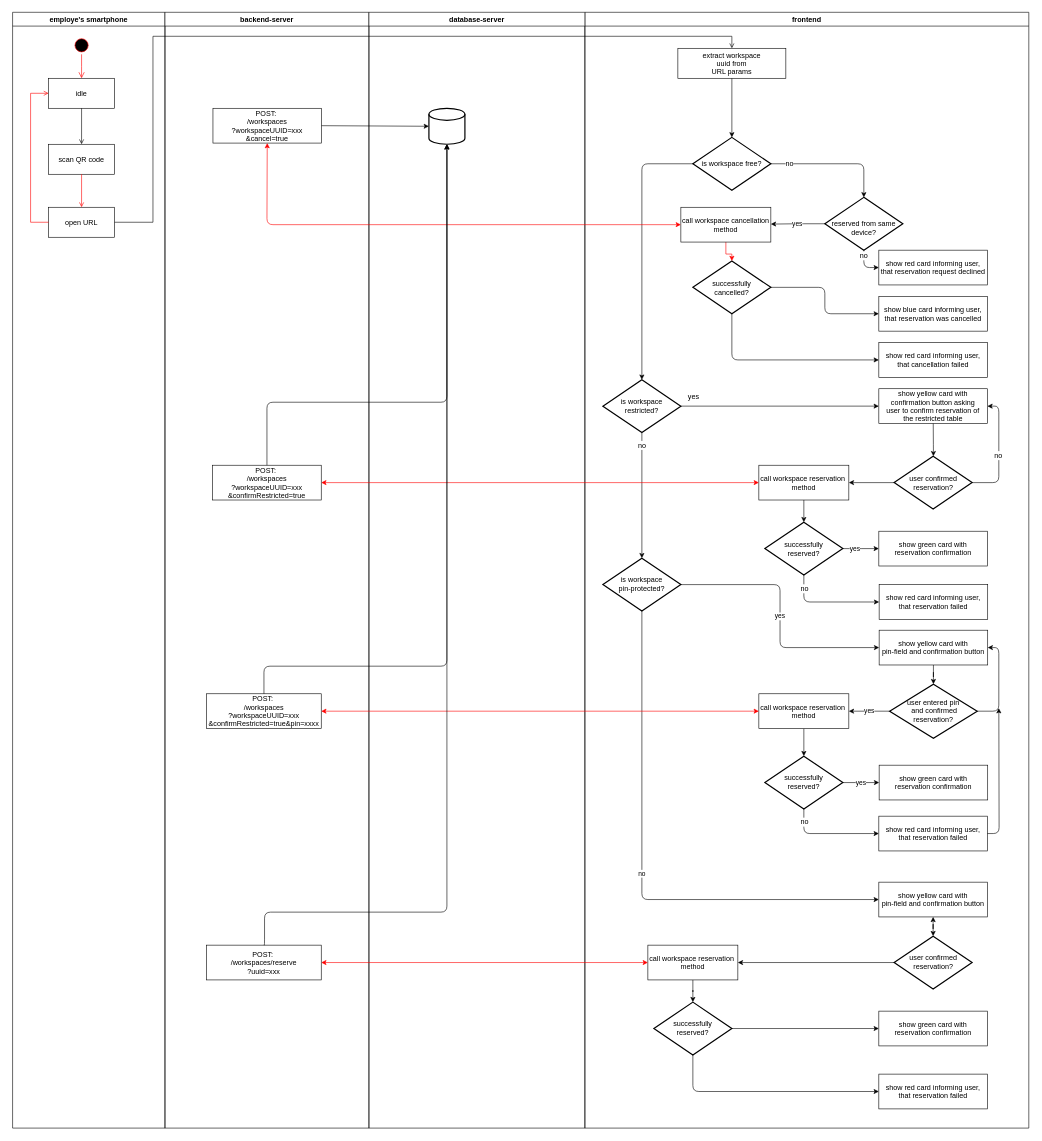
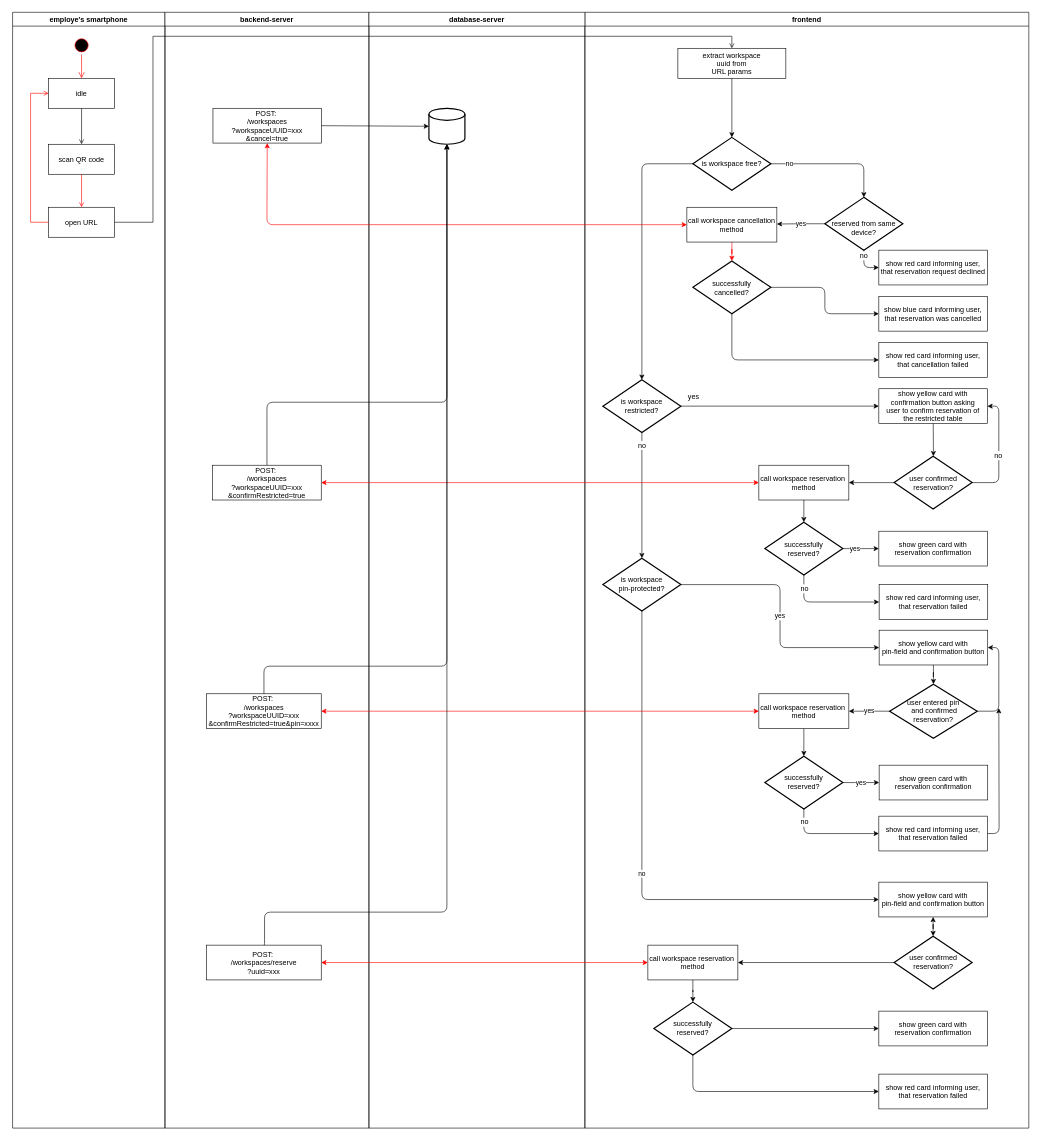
(726, 225) -> (732, 225)
